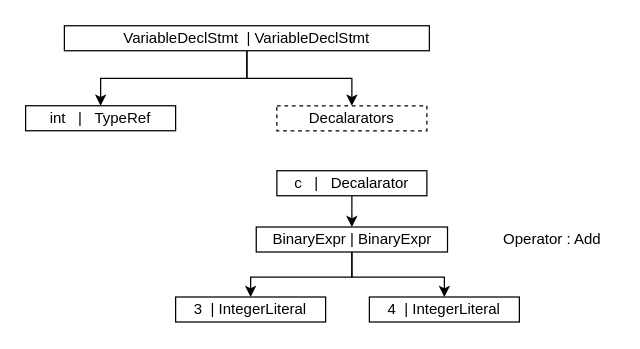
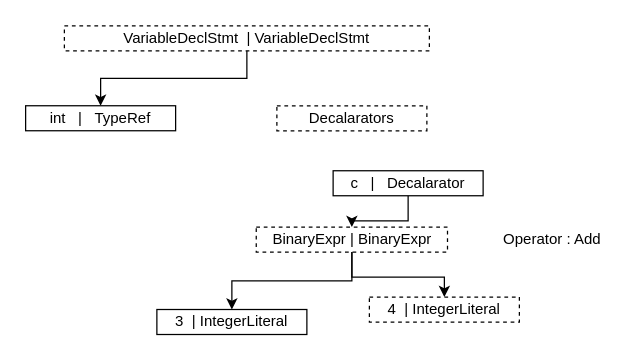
(247, 38) -> (247, 38)
(310, 78) -> none
(352, 183) -> (408, 183)
(352, 239) -> (352, 239)
(251, 309) -> (232, 322)
(444, 309) -> (444, 309)
